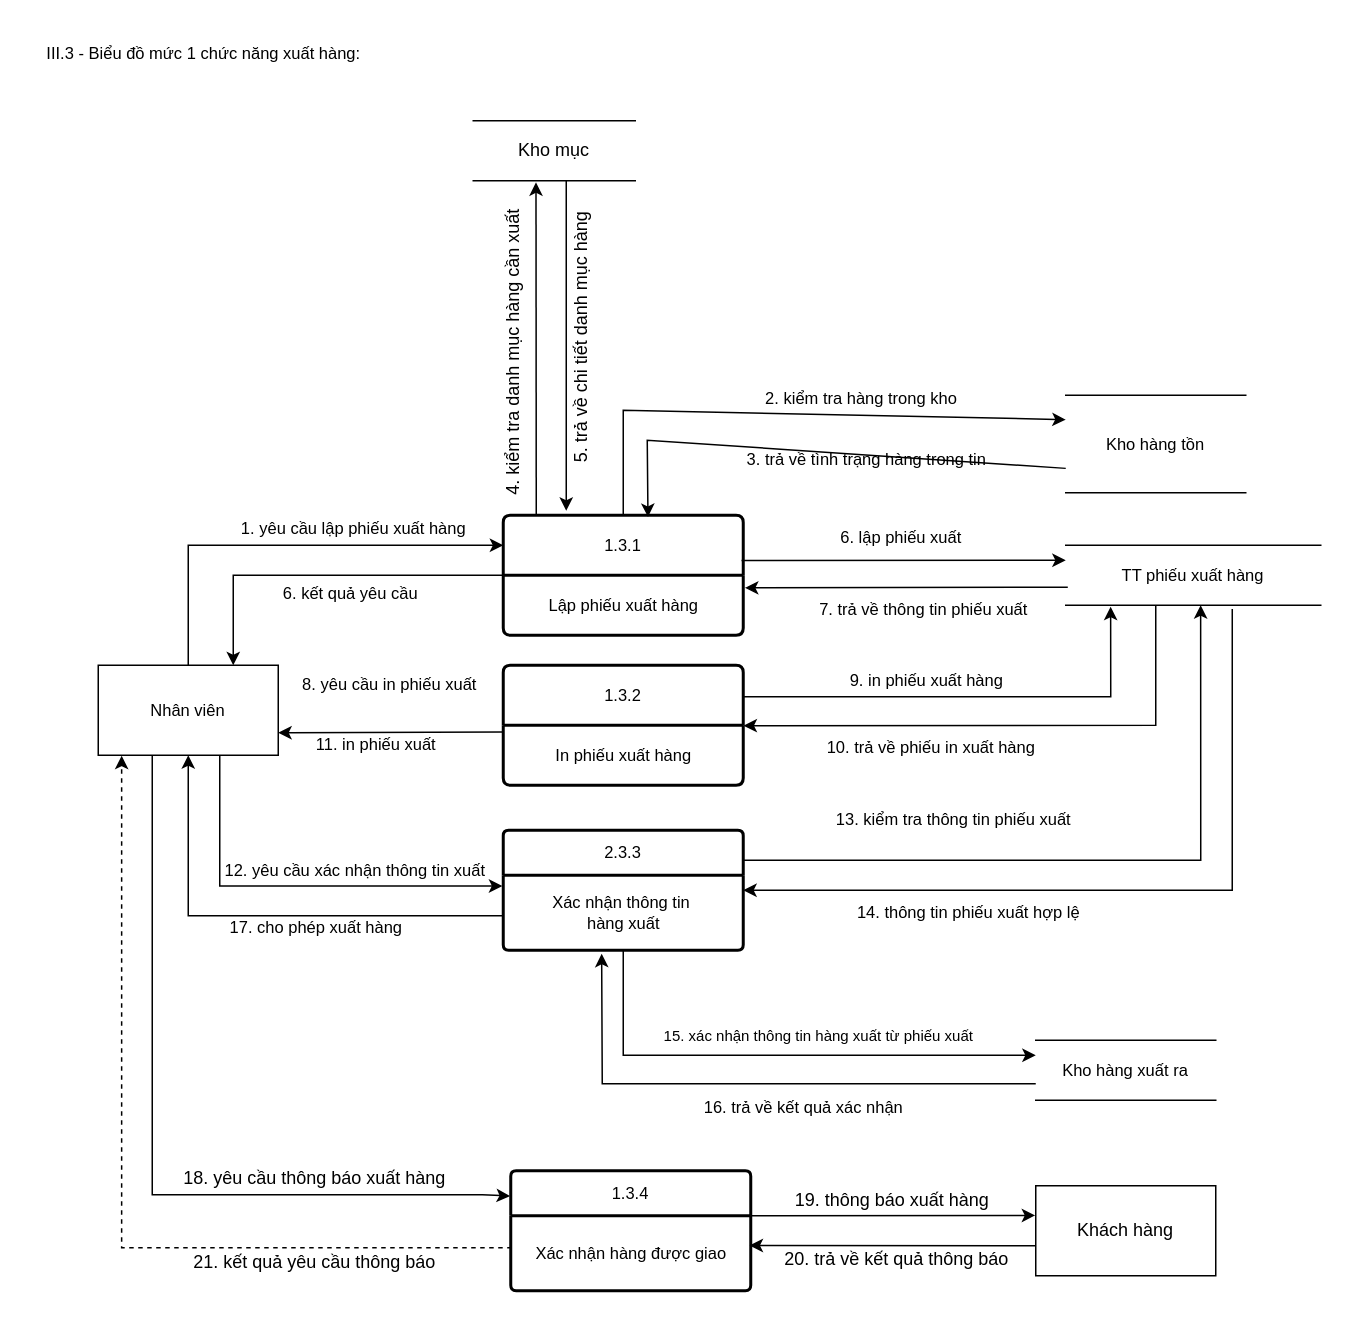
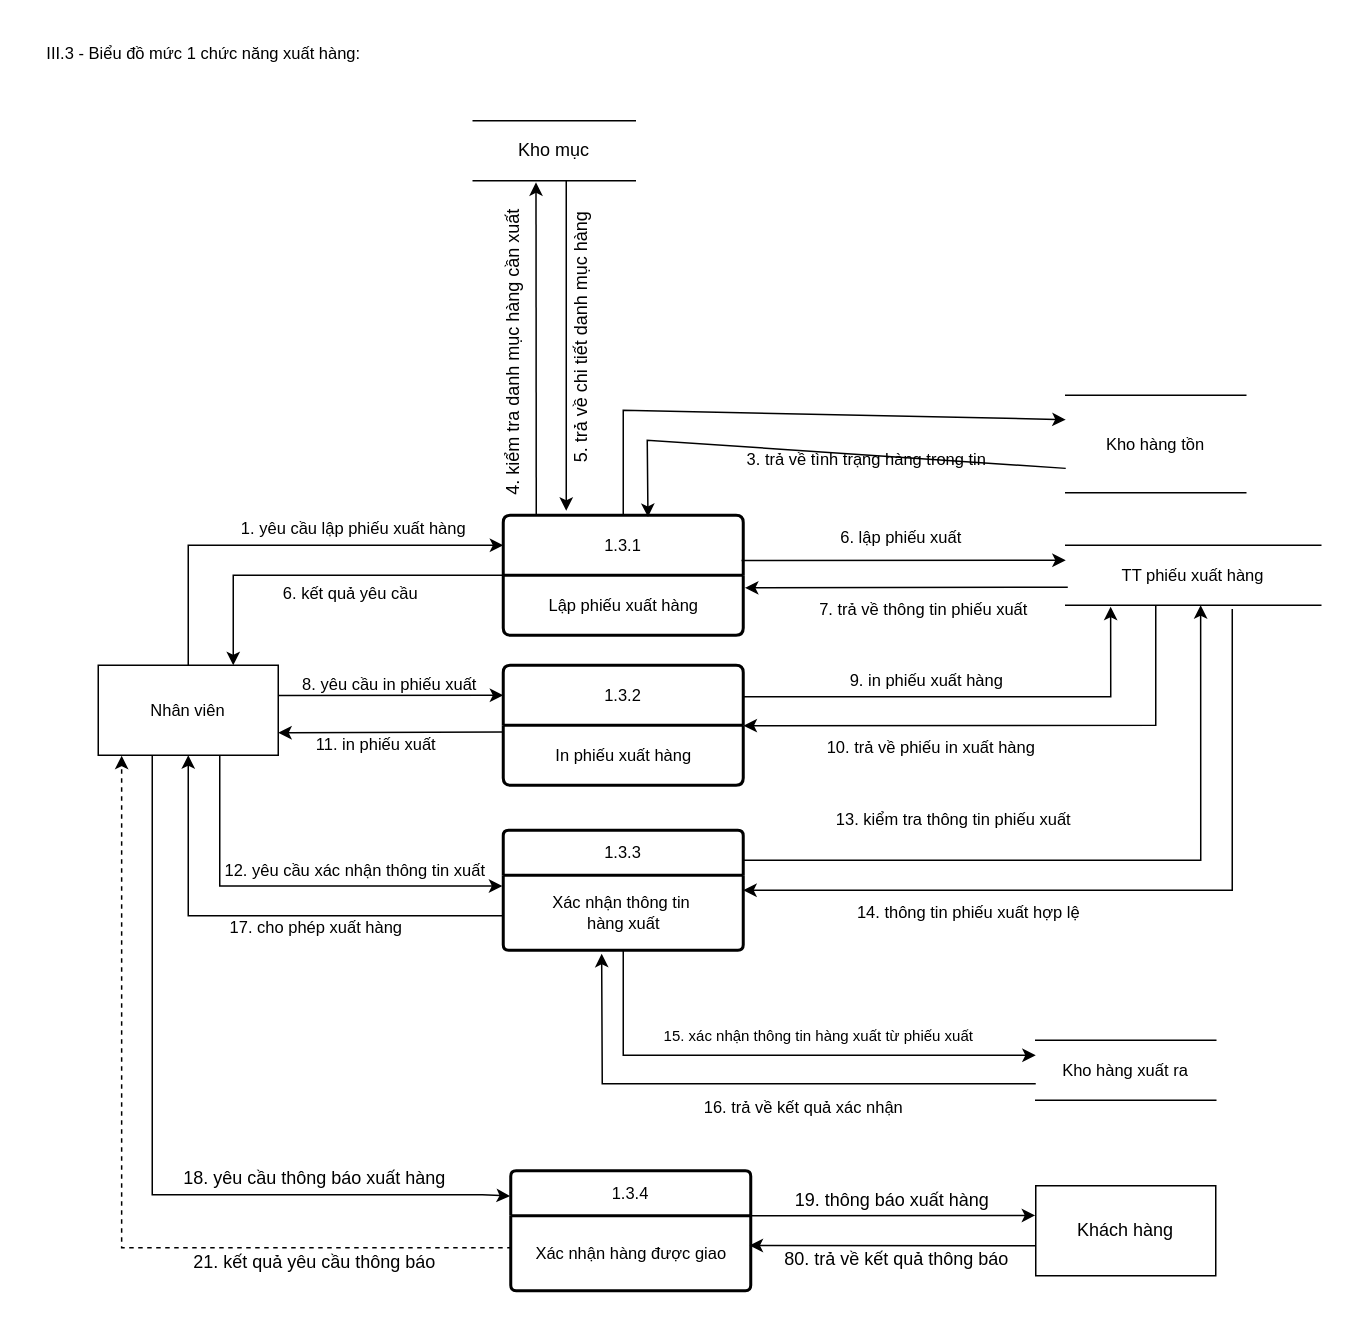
(863, 398) -> none
none -> (386, 695)
(623, 853) -> (623, 853)
(897, 1259) -> (897, 1259)
